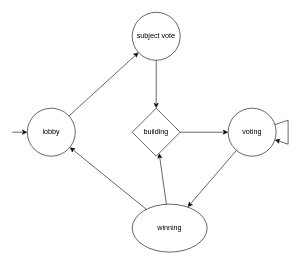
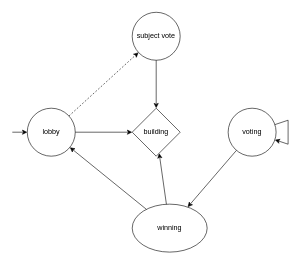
(102, 86) -> (102, 86)
none -> (126, 132)
(222, 132) -> none
